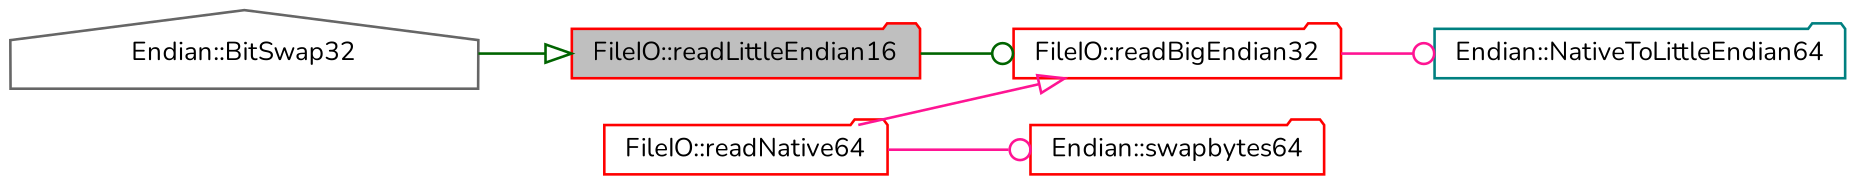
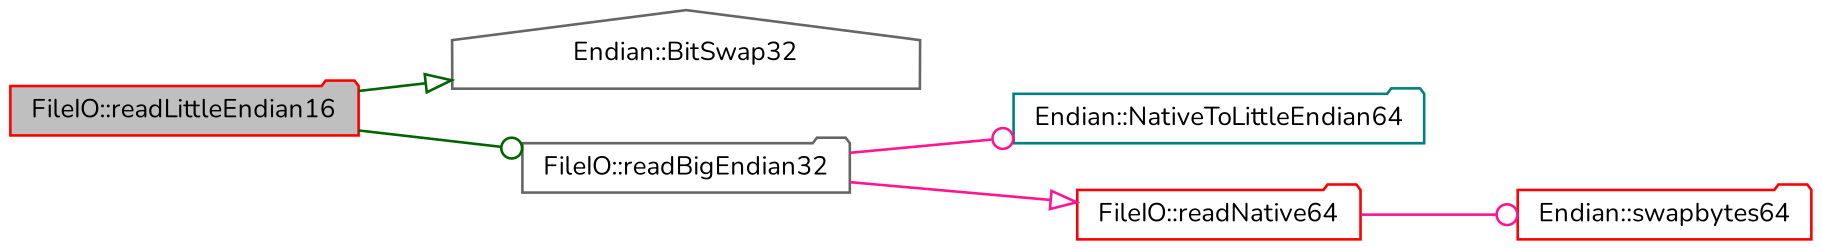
(512, 54) -> (392, 87)
(1177, 54) -> (686, 168)
(948, 105) -> (950, 191)
